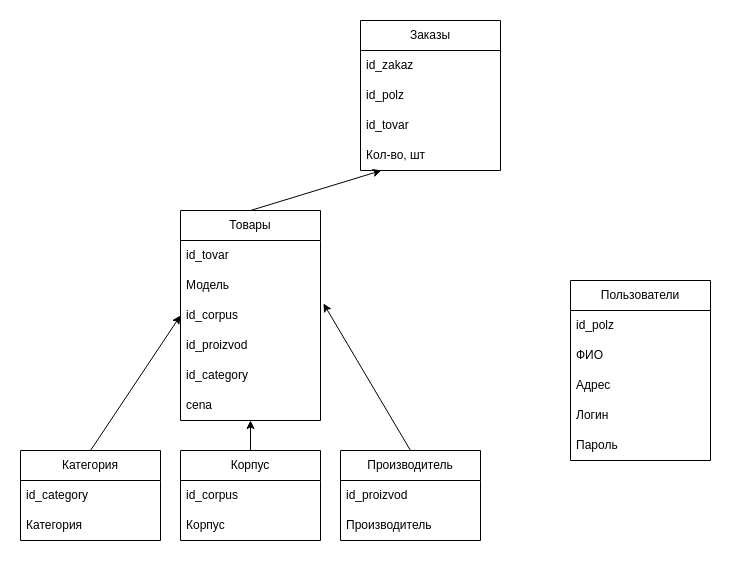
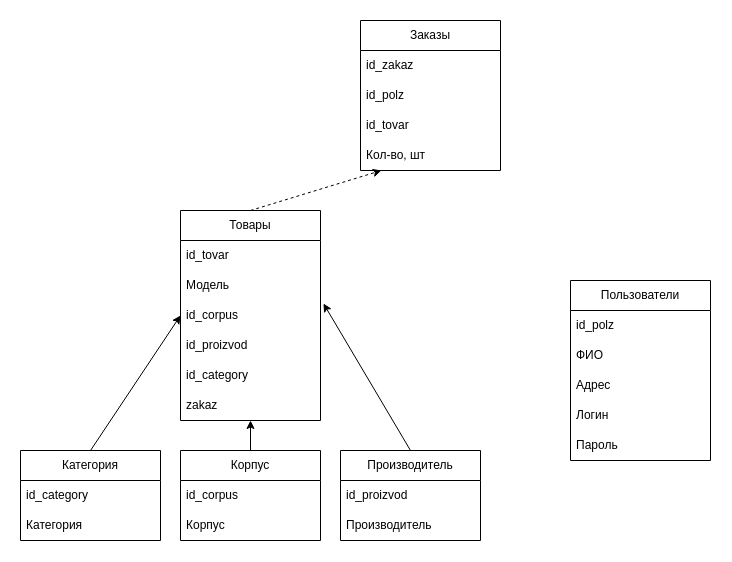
(313, 191) -> (313, 191)
(200, 406) -> (203, 406)
